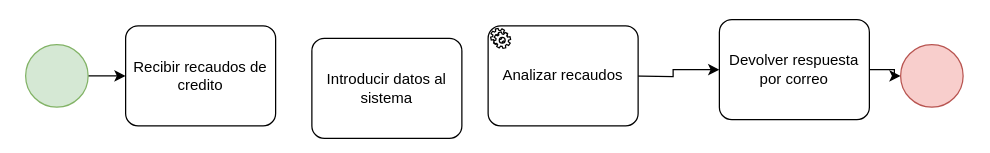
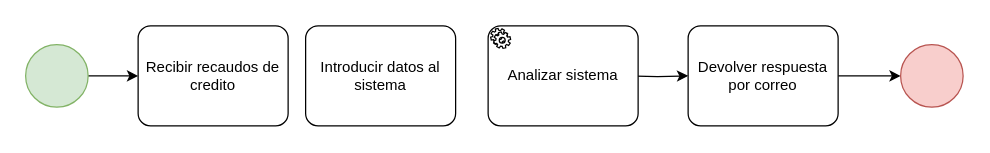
(794, 69) -> (763, 76)
(201, 76) -> (213, 76)
(563, 76) -> (563, 76)
(387, 88) -> (381, 76)
